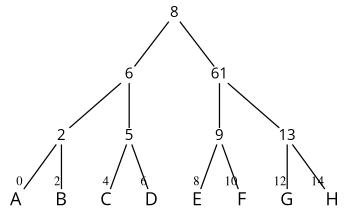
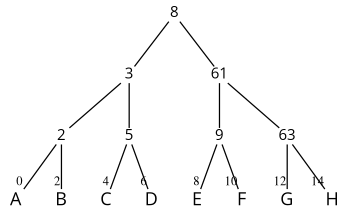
(129, 75) -> (129, 75)
(287, 136) -> (287, 136)
